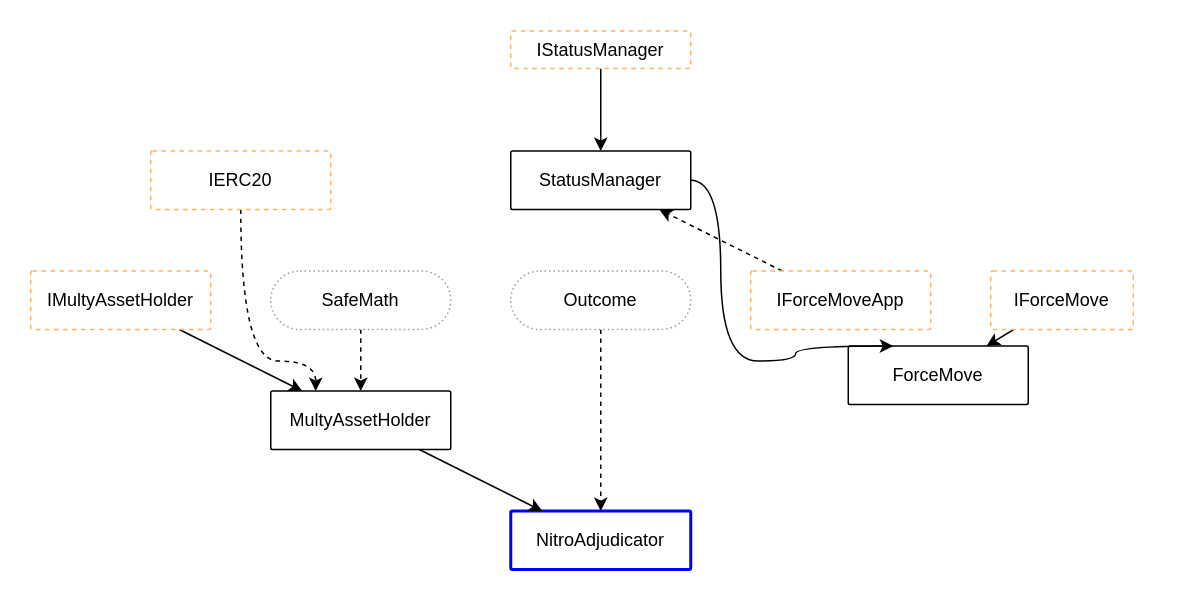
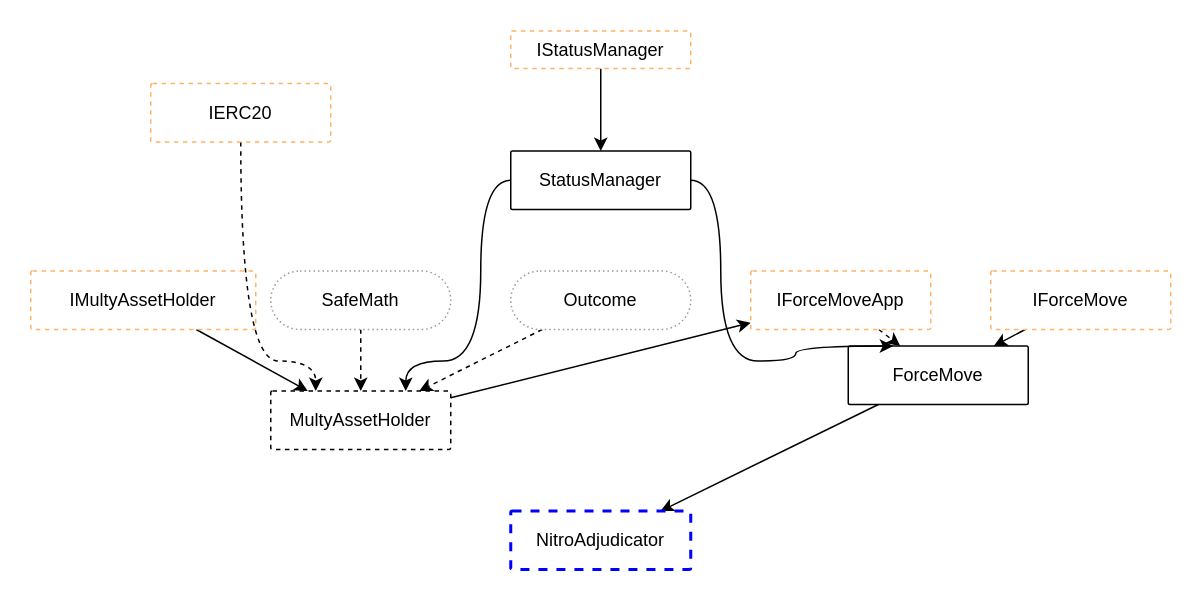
(241, 180) -> (241, 113)
(725, 242) -> (885, 334)
none -> (480, 295)
(121, 300) -> (143, 300)
(1062, 300) -> (1081, 300)
none -> (485, 358)
(601, 415) -> none
(361, 420) -> (361, 420)
none -> (774, 455)
(476, 478) -> (596, 361)
(601, 540) -> (601, 540)
